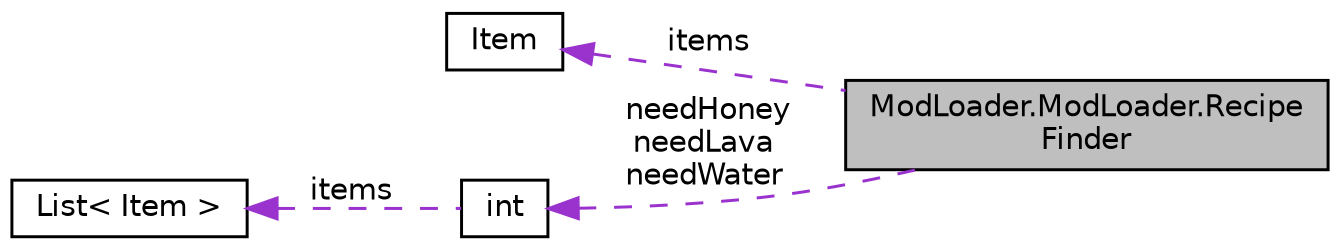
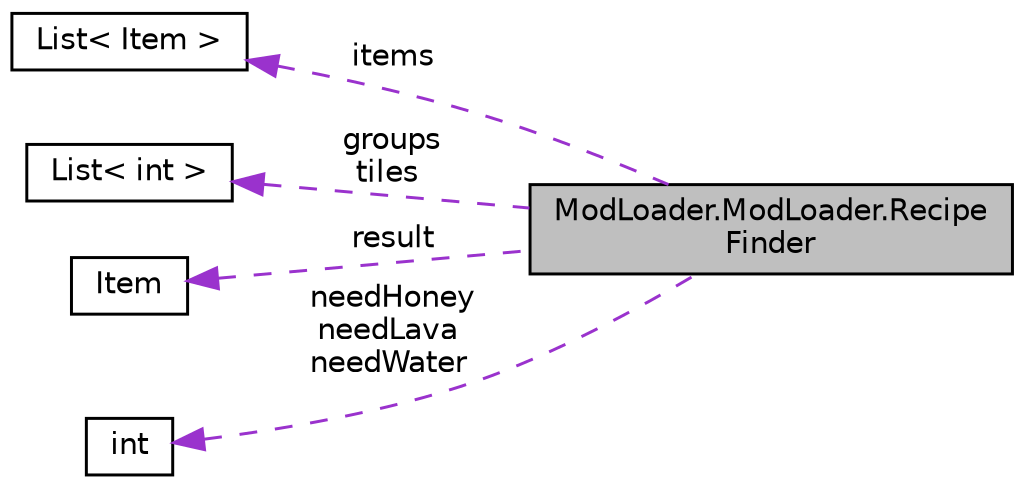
(704, 43) -> (389, 240)
none -> (130, 173)
(369, 208) -> (476, 113)
